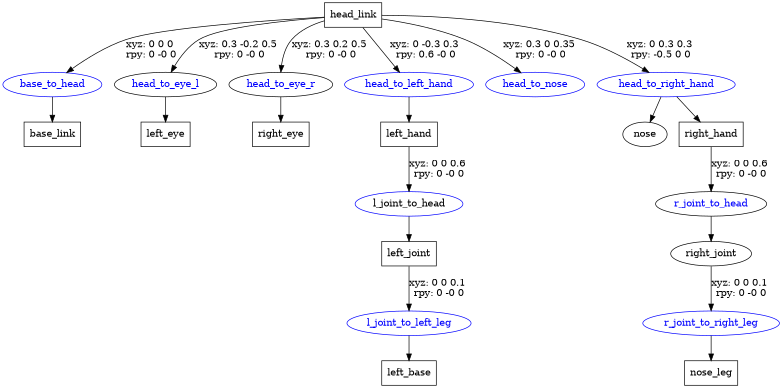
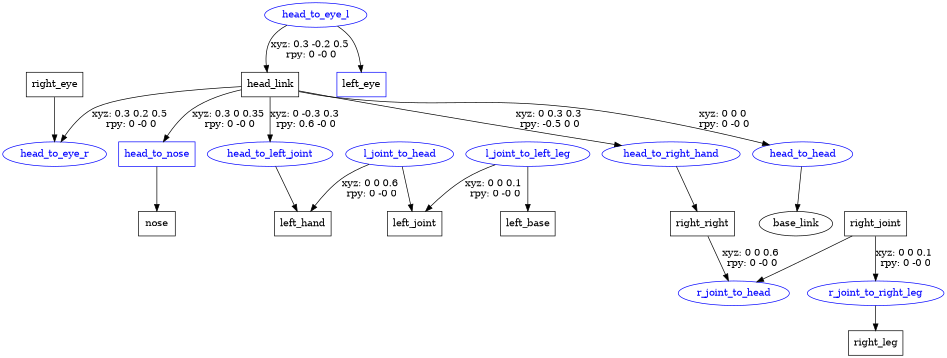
(243, 27) -> (270, 42)
(52, 85) -> (803, 154)
(166, 85) -> (316, 15)
(281, 85) -> (55, 154)
(409, 85) -> (270, 154)
(535, 85) -> (157, 154)
(281, 106) -> (55, 116)
(657, 106) -> (157, 185)
(52, 134) -> (796, 224)
(166, 134) -> (361, 85)
(645, 134) -> (157, 224)
(711, 134) -> (702, 224)
(409, 166) -> (339, 181)
(409, 204) -> (400, 154)
(711, 204) -> (734, 293)
(711, 225) -> (808, 258)
(711, 254) -> (876, 224)
(409, 285) -> (460, 182)
(711, 373) -> (876, 343)
